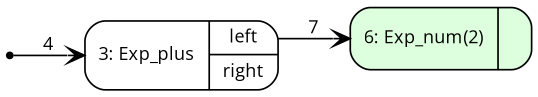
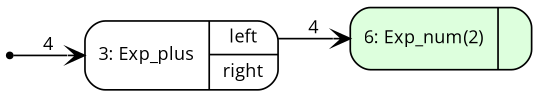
(314, 29) -> (314, 29)
